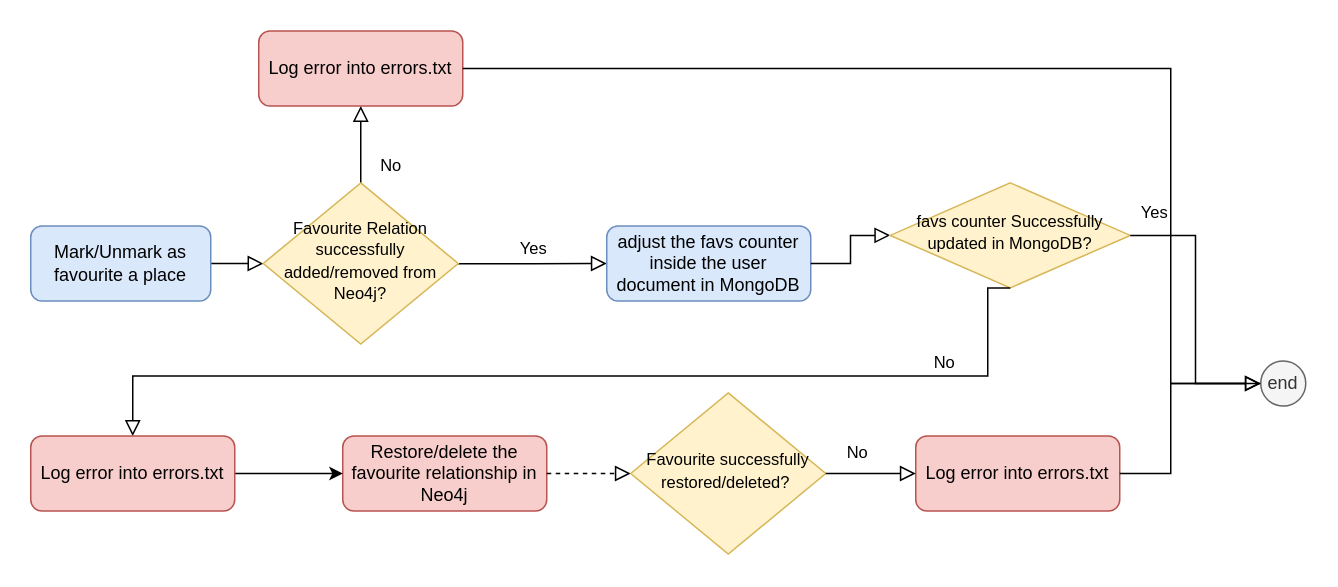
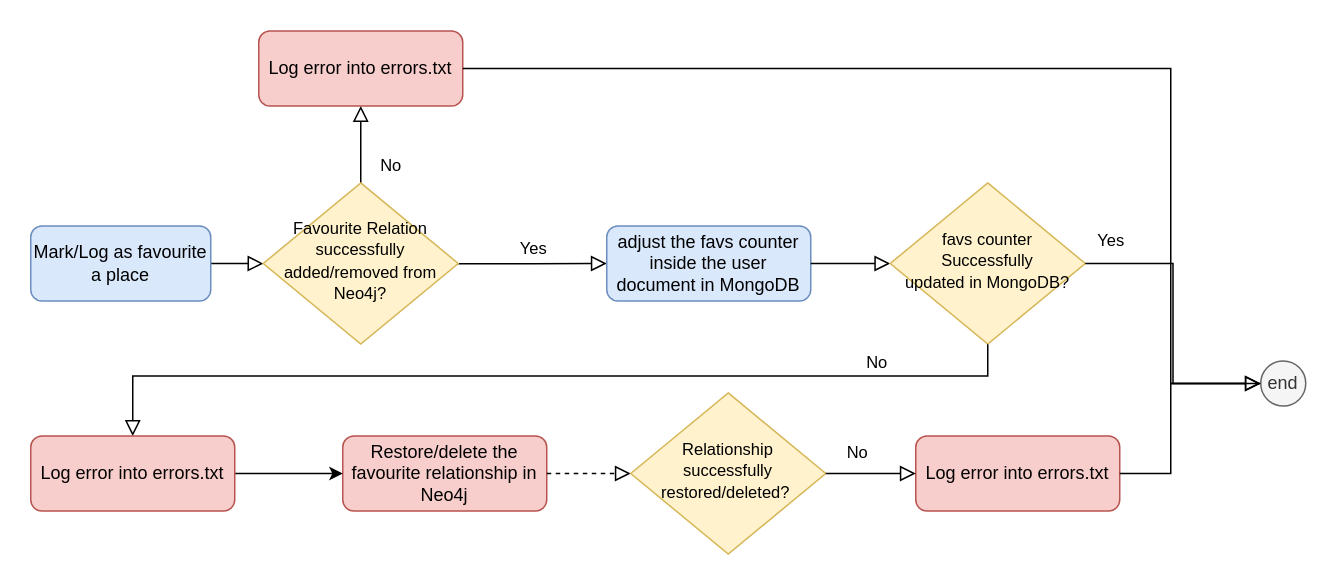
(1010, 235) -> (988, 263)
(121, 263) -> (121, 263)
(728, 470) -> (728, 470)
